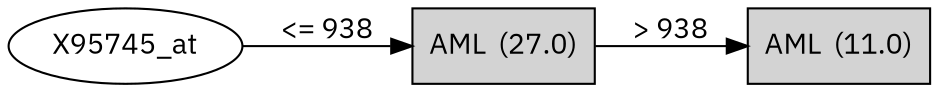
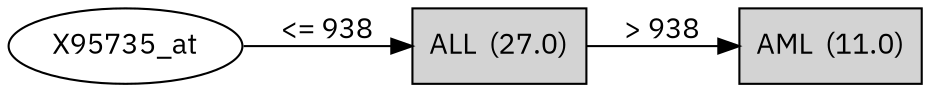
(126, 46) -> (126, 46)
(504, 46) -> (499, 46)
